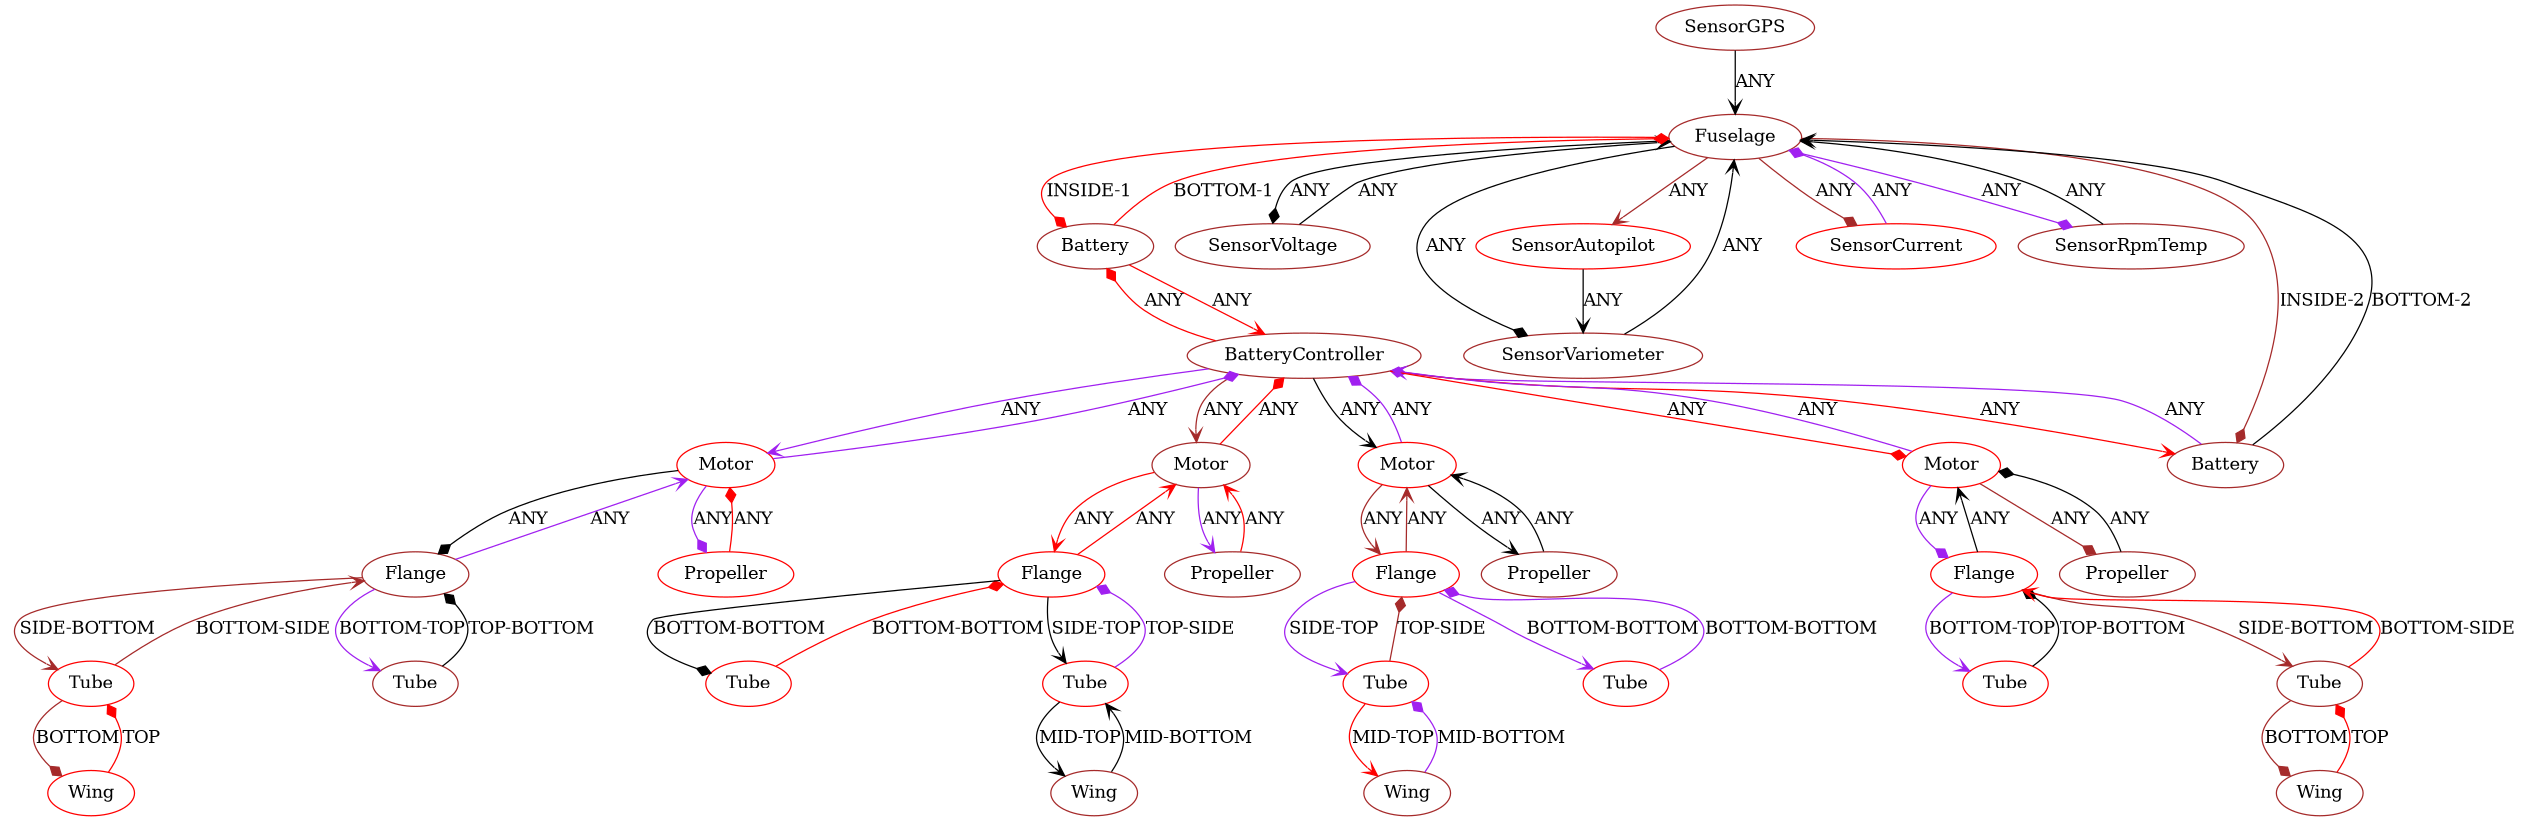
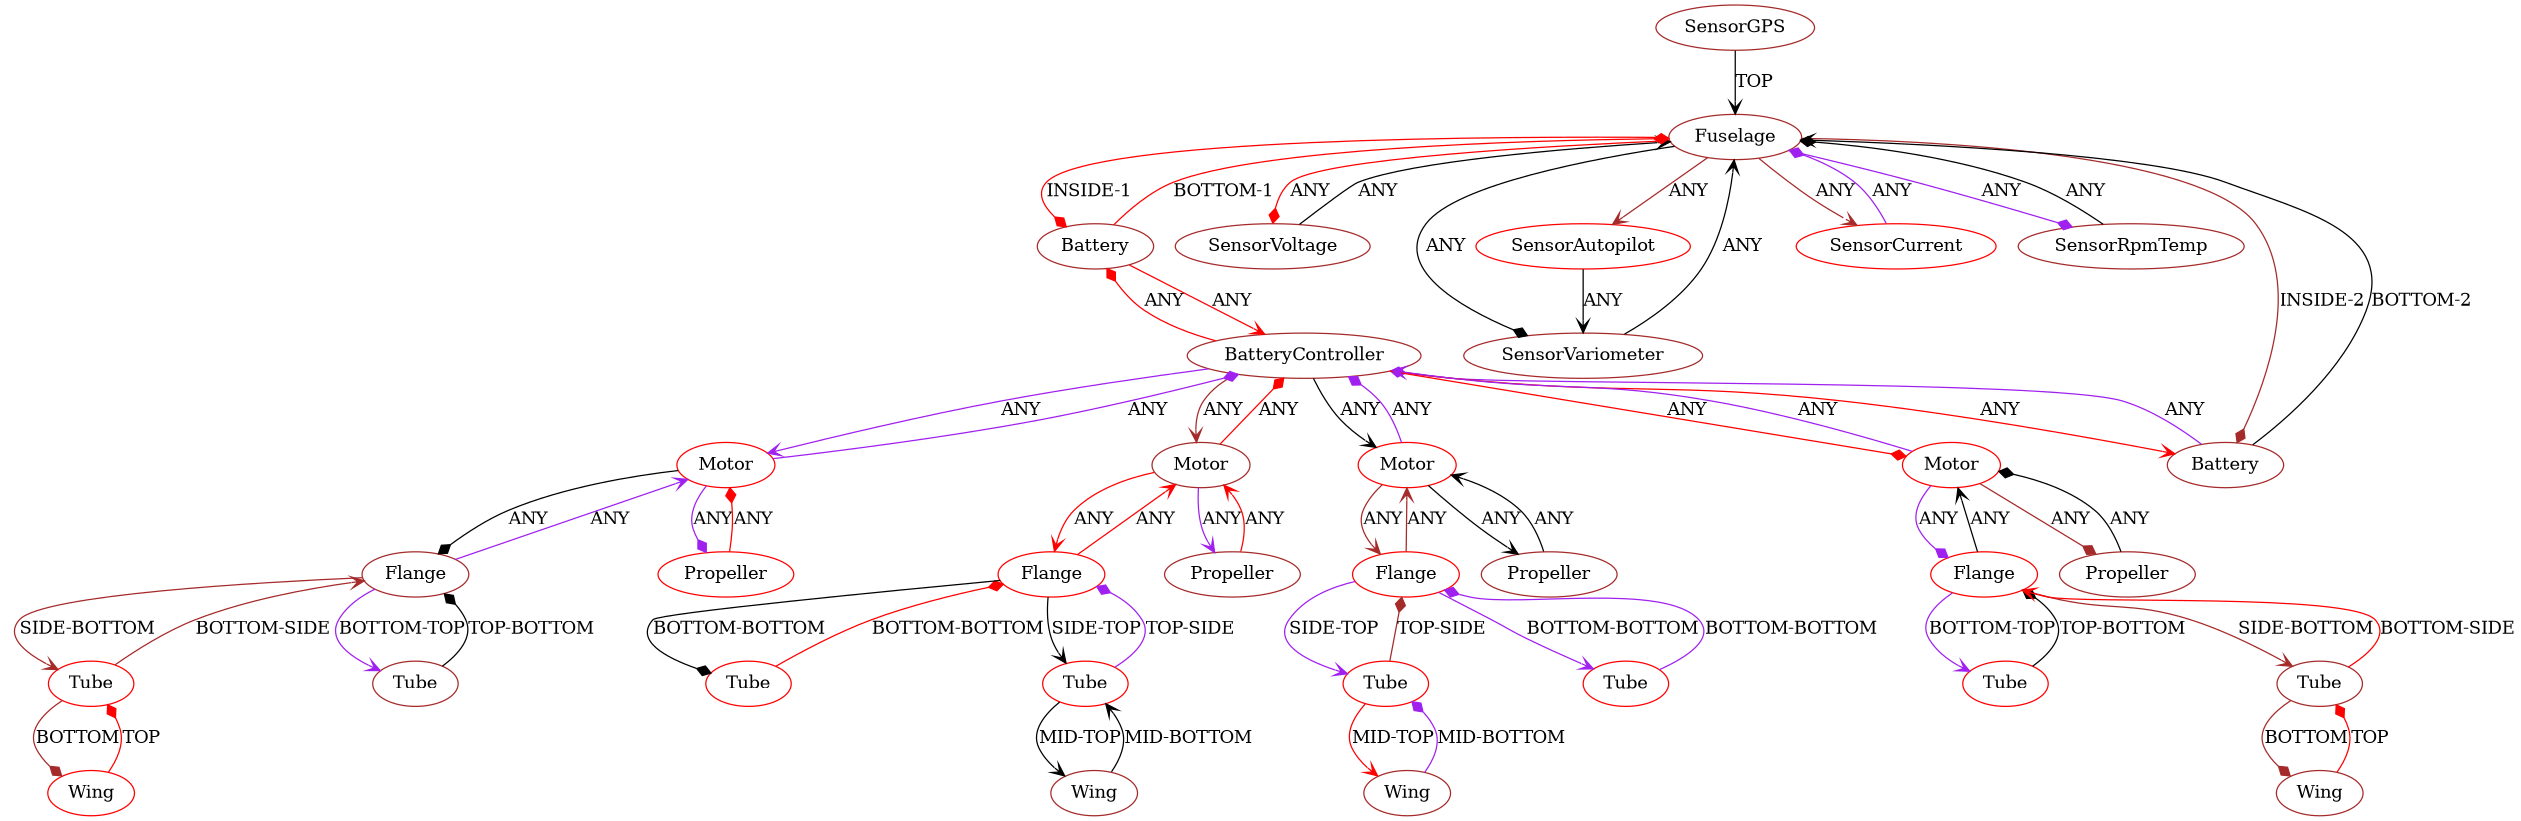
(1755, 82) -> (1755, 82)
(1453, 154) -> (1453, 154)
(1964, 164) -> (1964, 164)
(1800, 190) -> (1800, 190)
